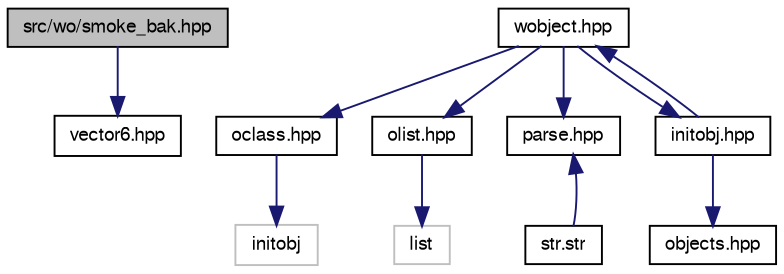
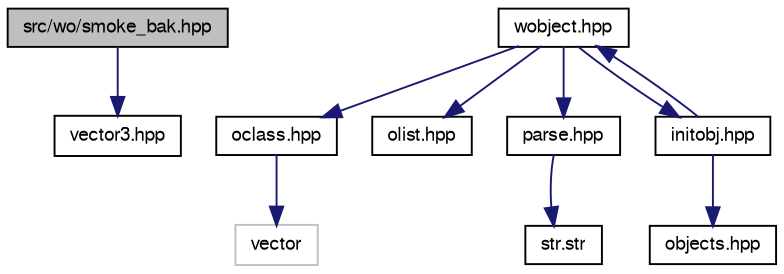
(118, 136) -> (118, 136)
(576, 200) -> (551, 181)
(277, 245) -> (277, 245)
(422, 245) -> none
